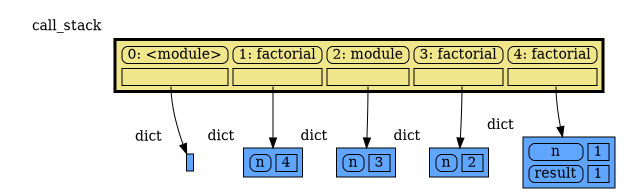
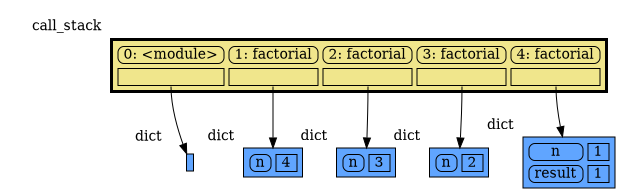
(368, 54) -> (368, 54)
